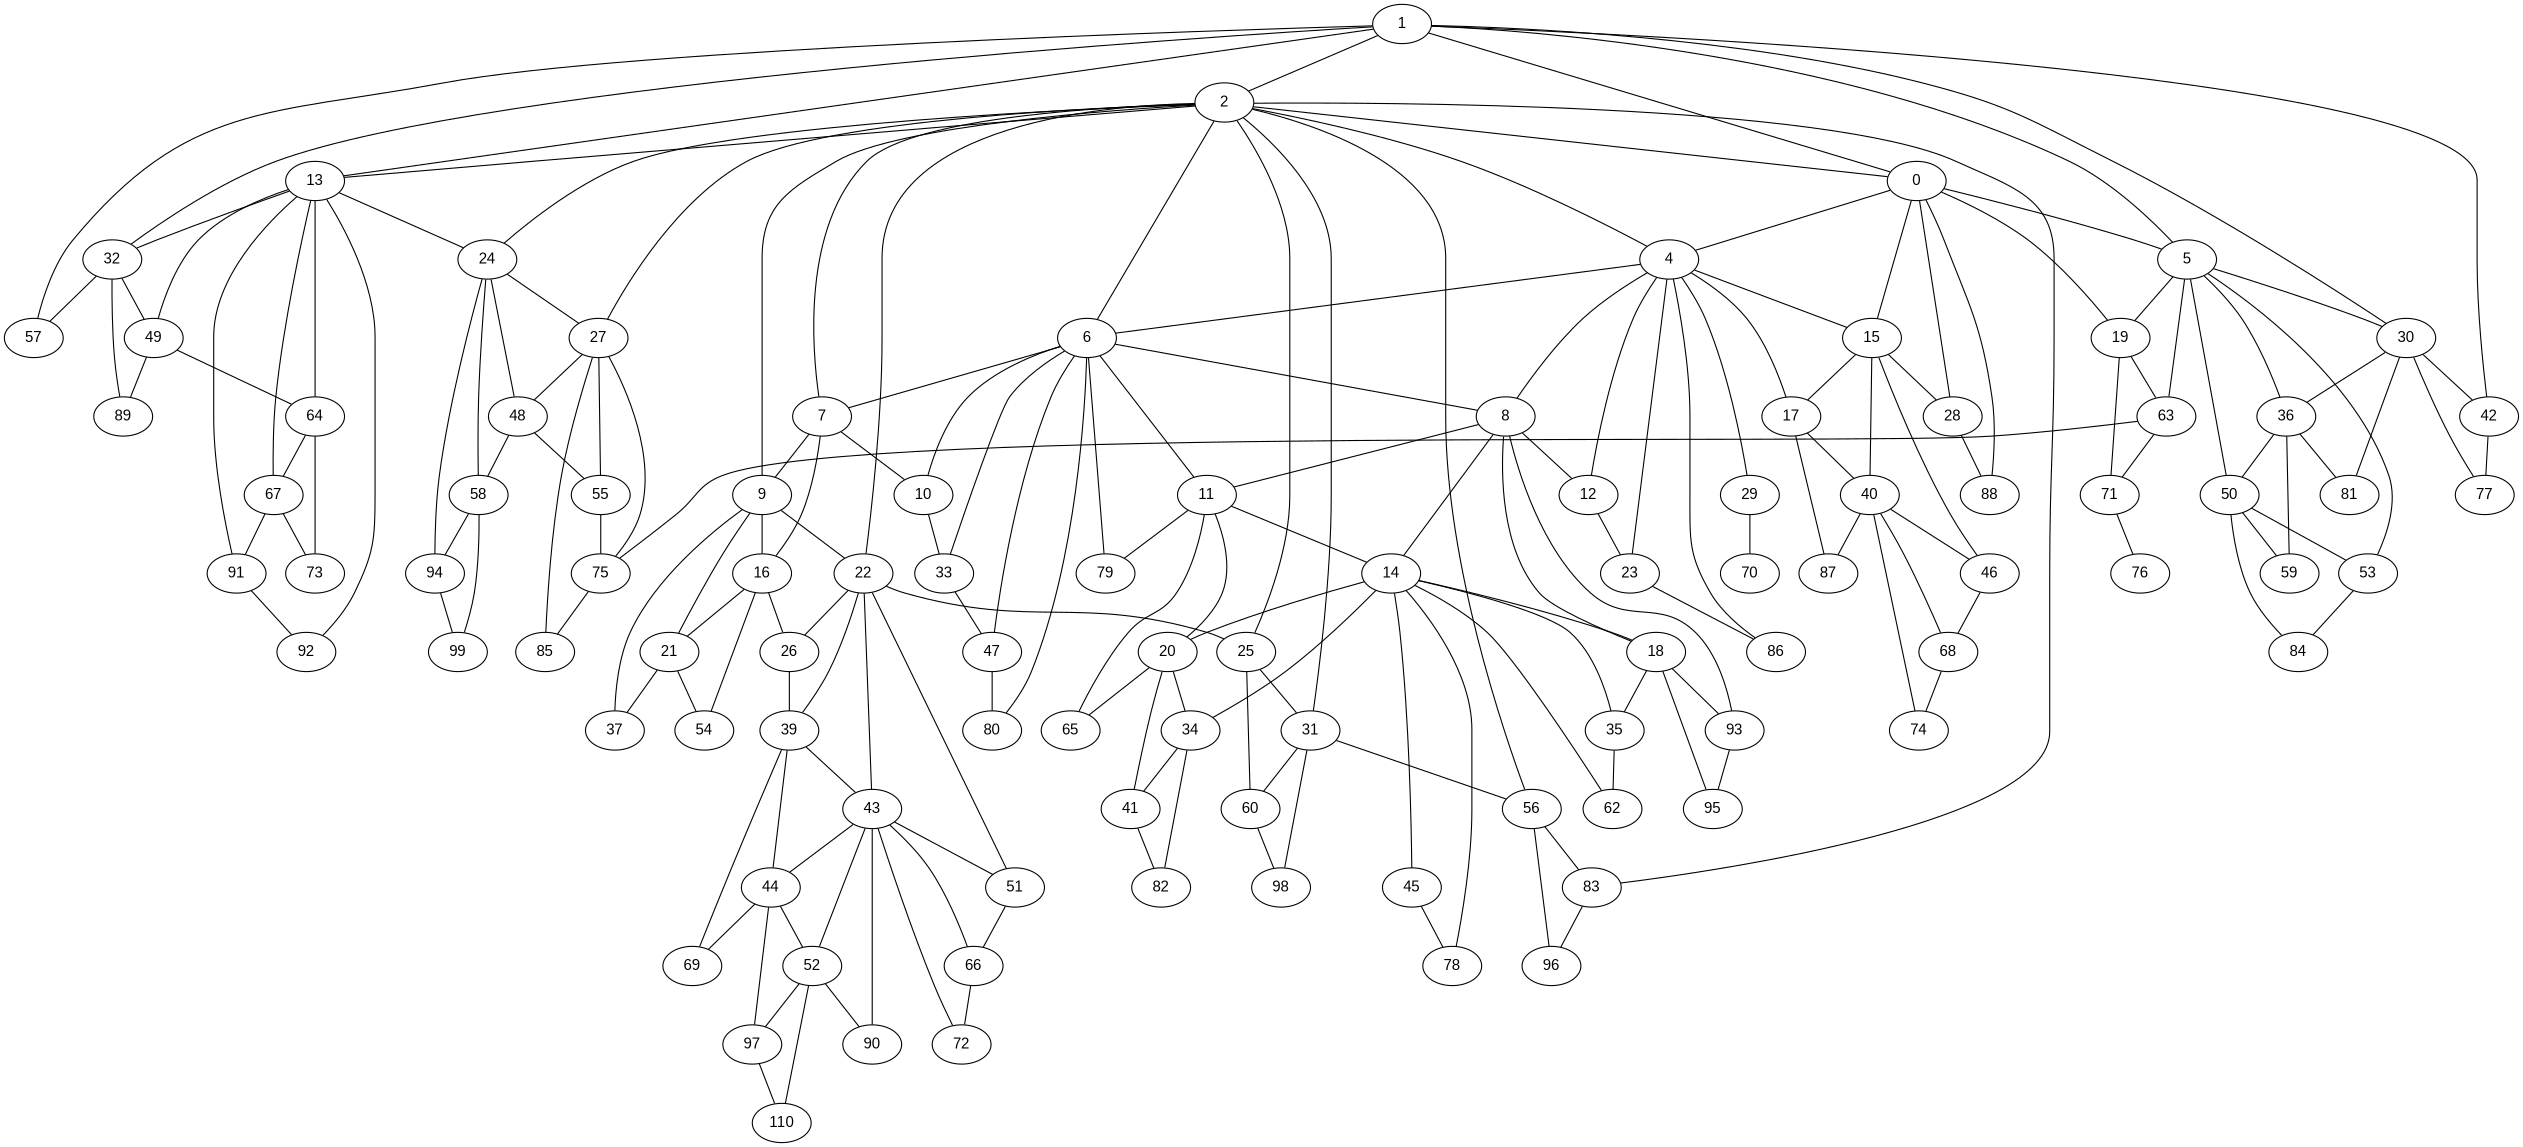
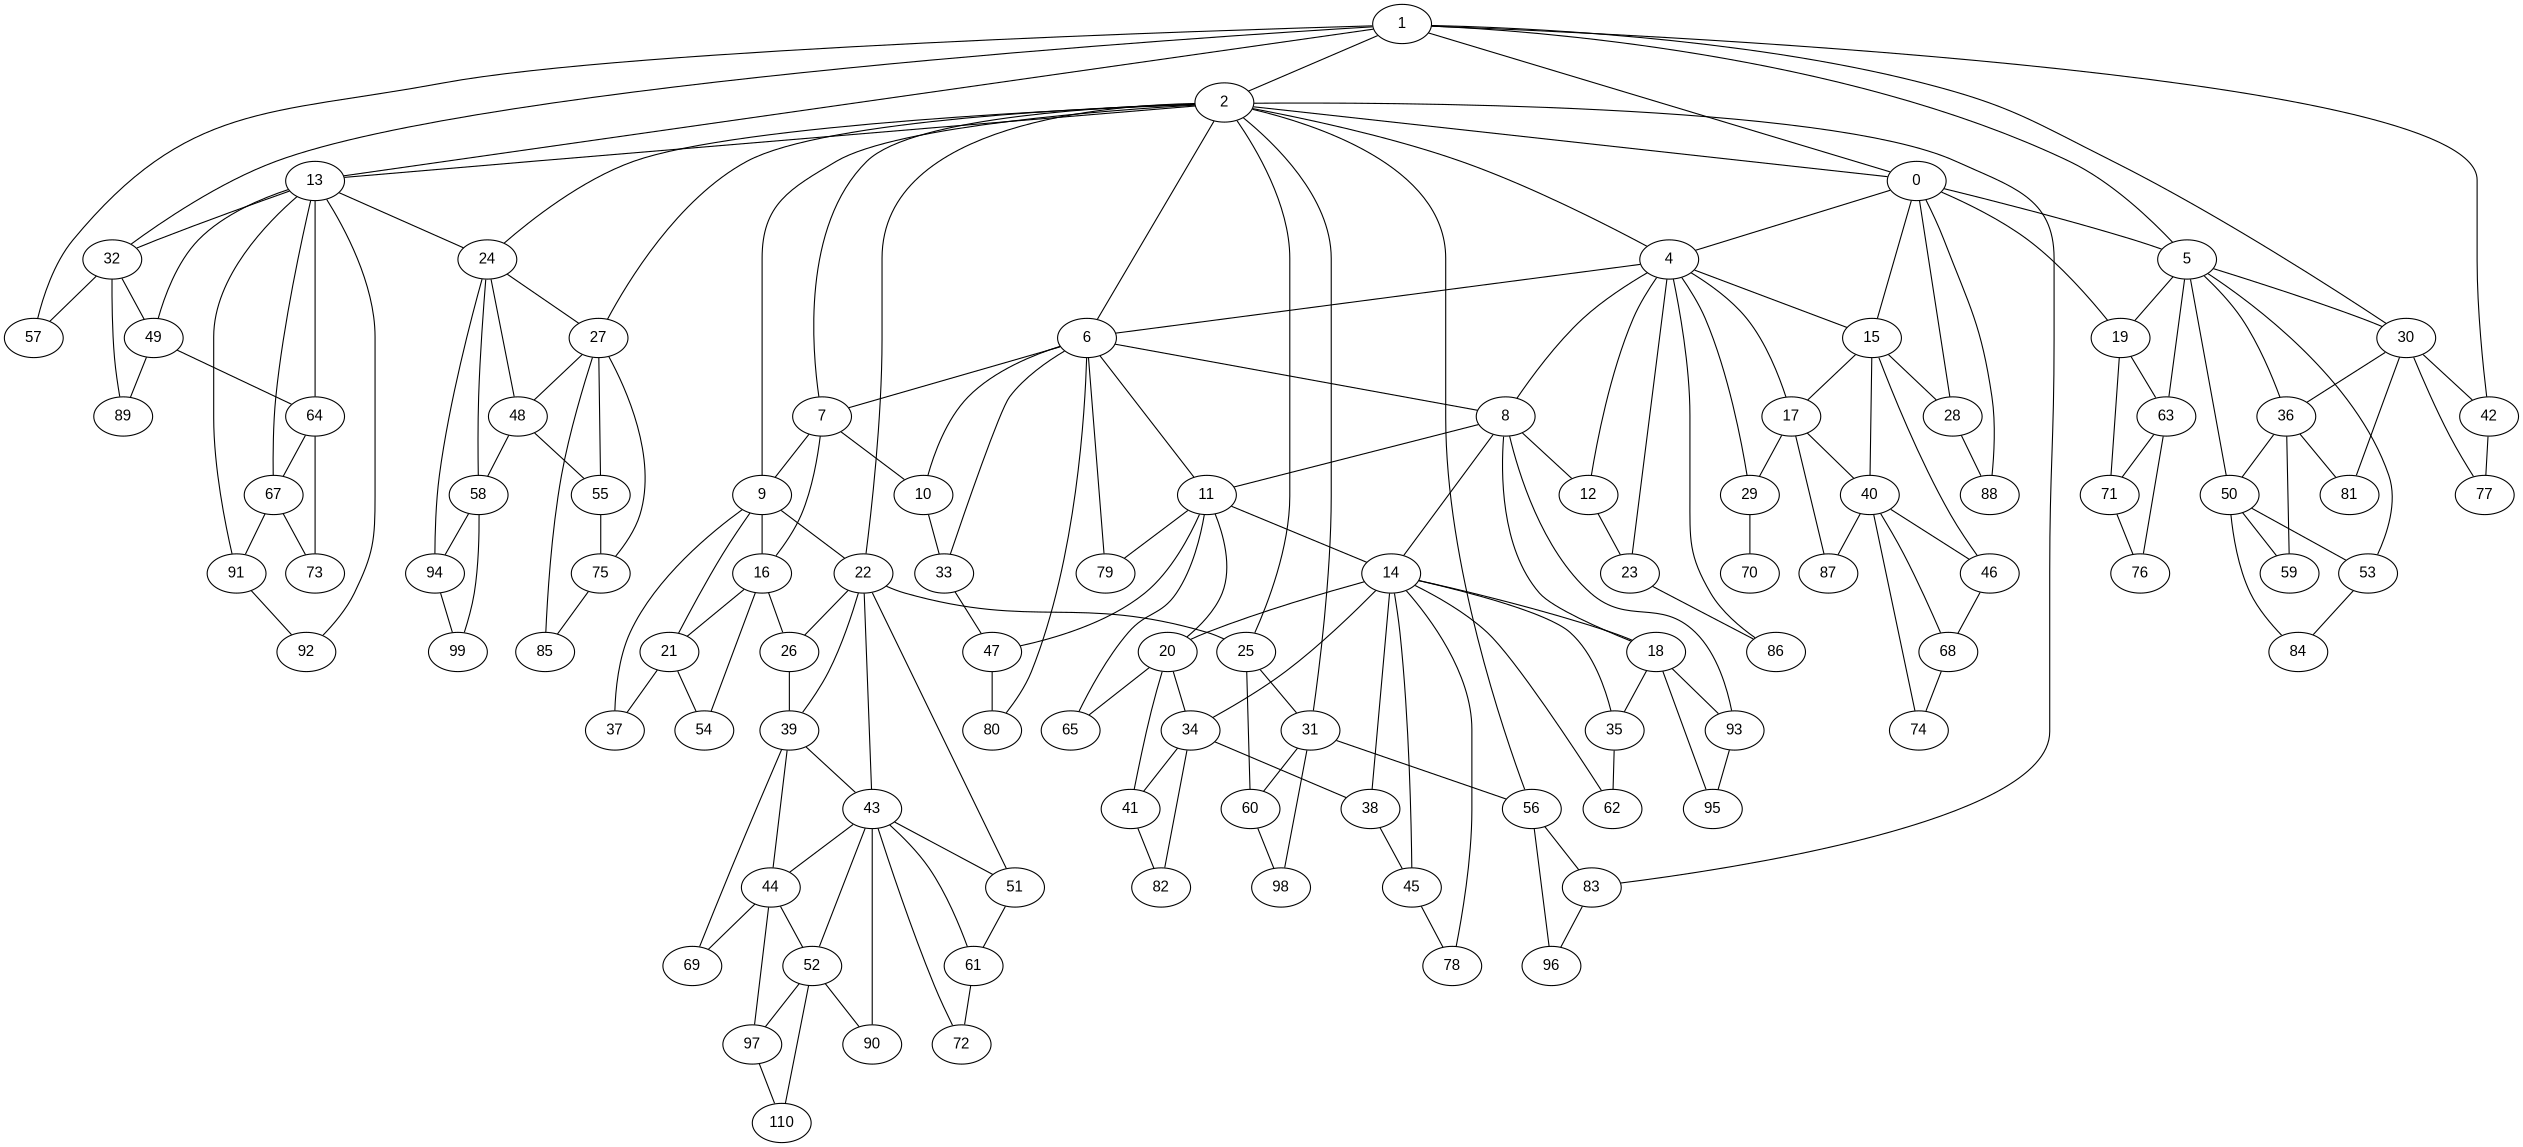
(1363, 440) -> (2153, 495)
none -> (1771, 456)
(1021, 490) -> (1129, 605)
none -> (1370, 809)
(974, 966) -> (974, 966)
